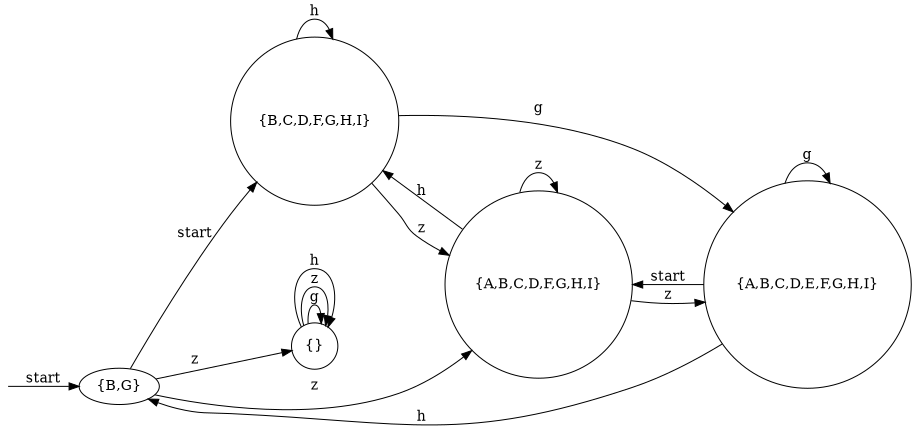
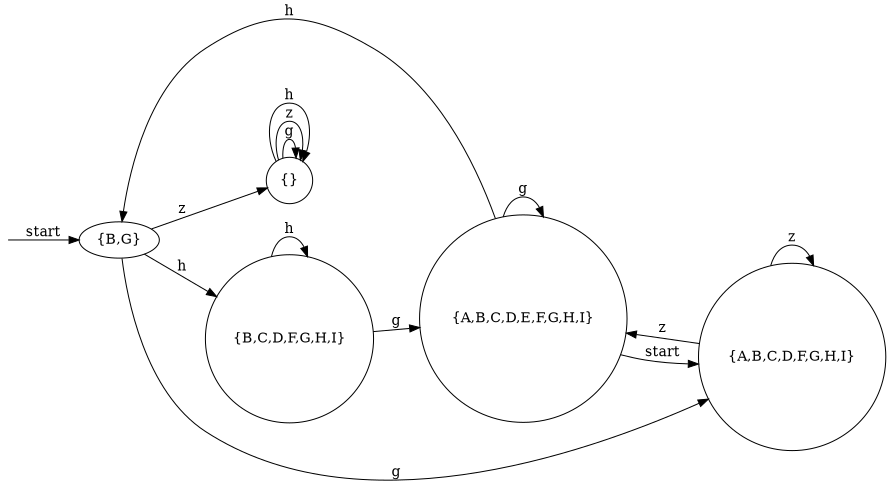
(427, 203) -> none
(403, 220) -> none
(195, 234) -> (182, 267)
(315, 386) -> (397, 472)
